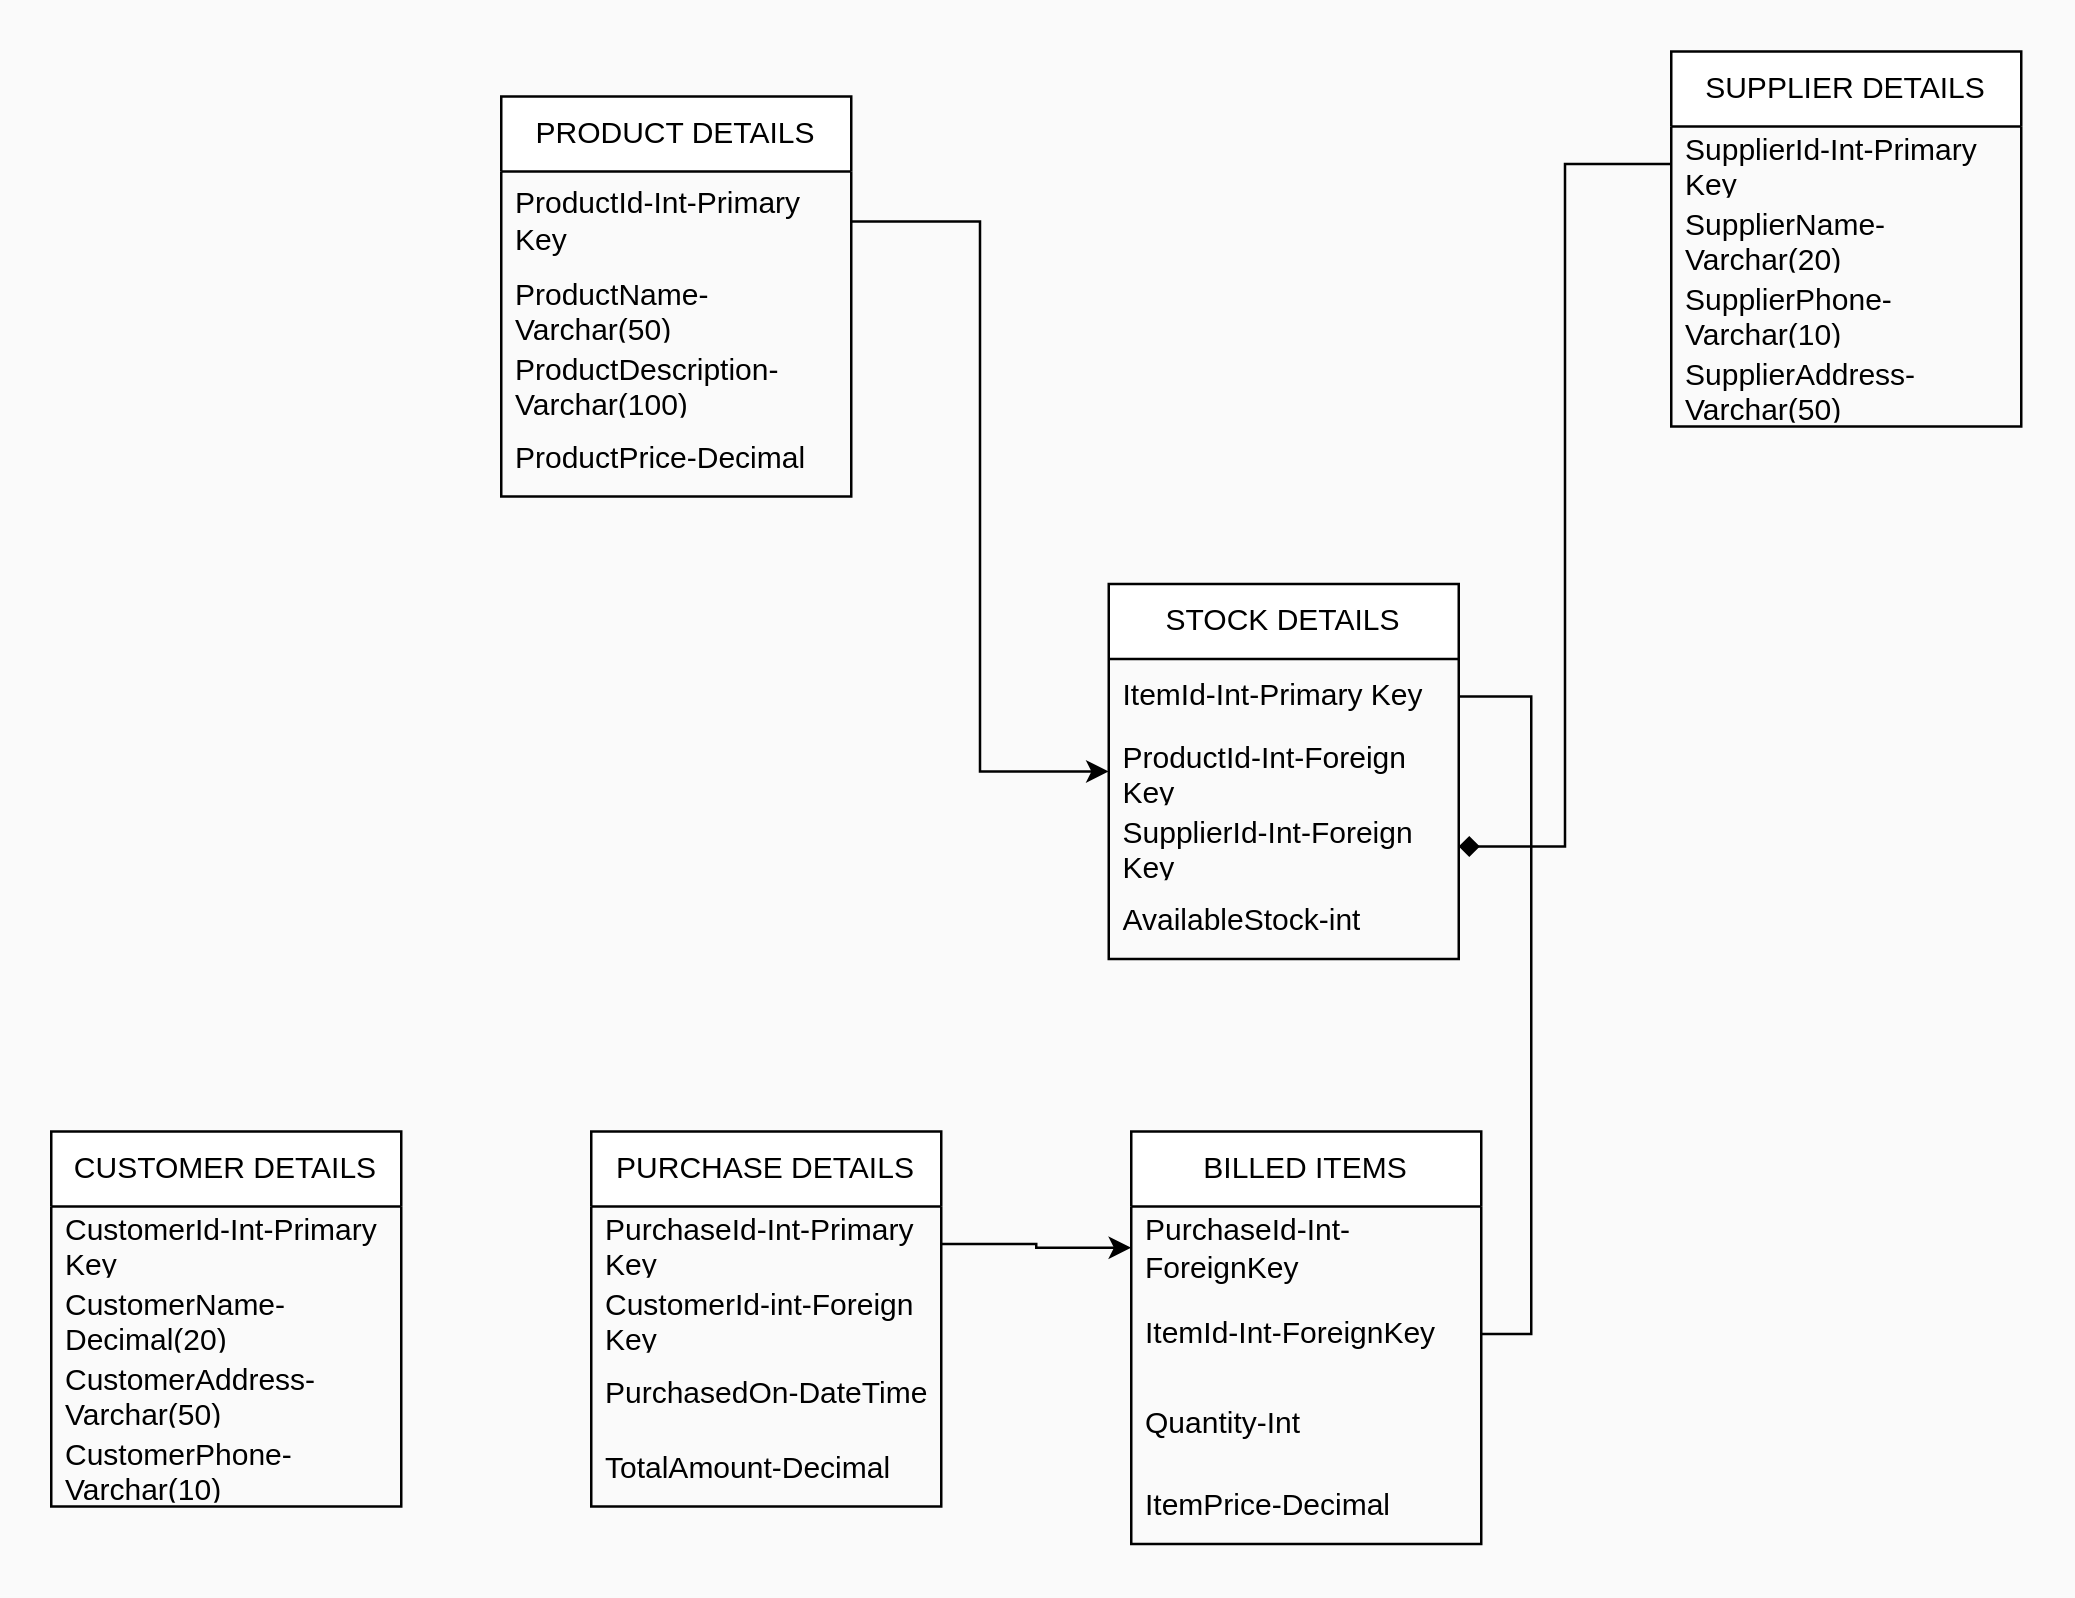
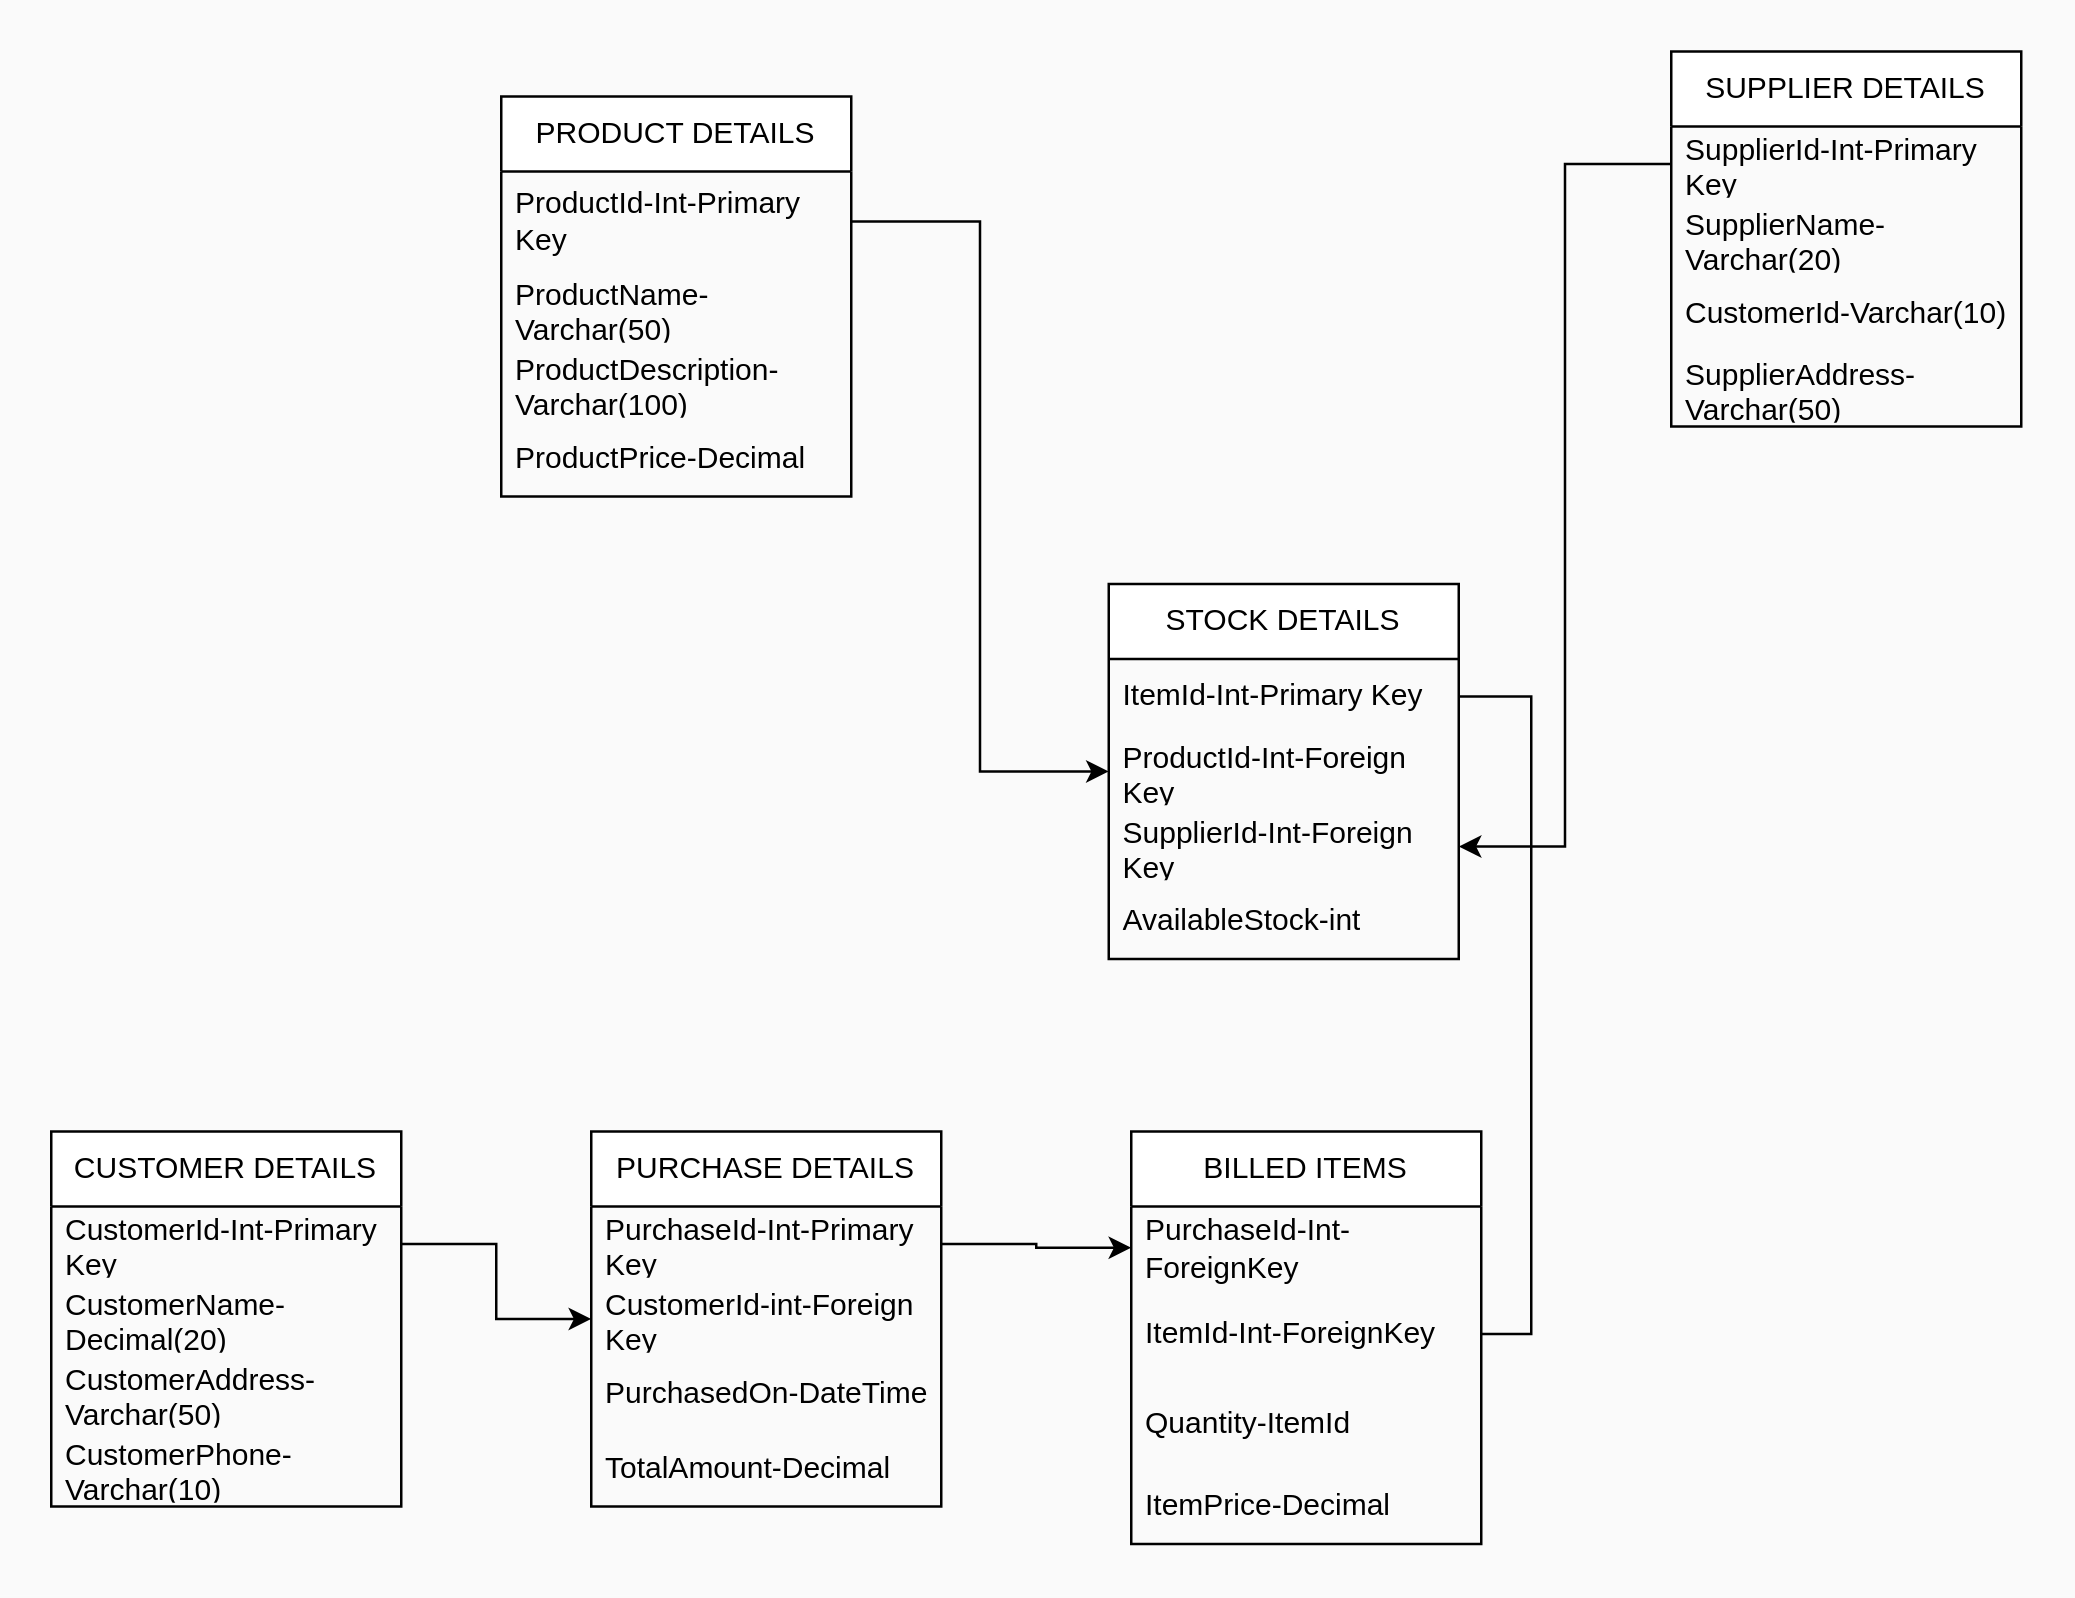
(1849, 314) -> (1849, 314)
(1479, 846) -> (1477, 846)
none -> (496, 1275)
(1243, 1424) -> (1268, 1424)
